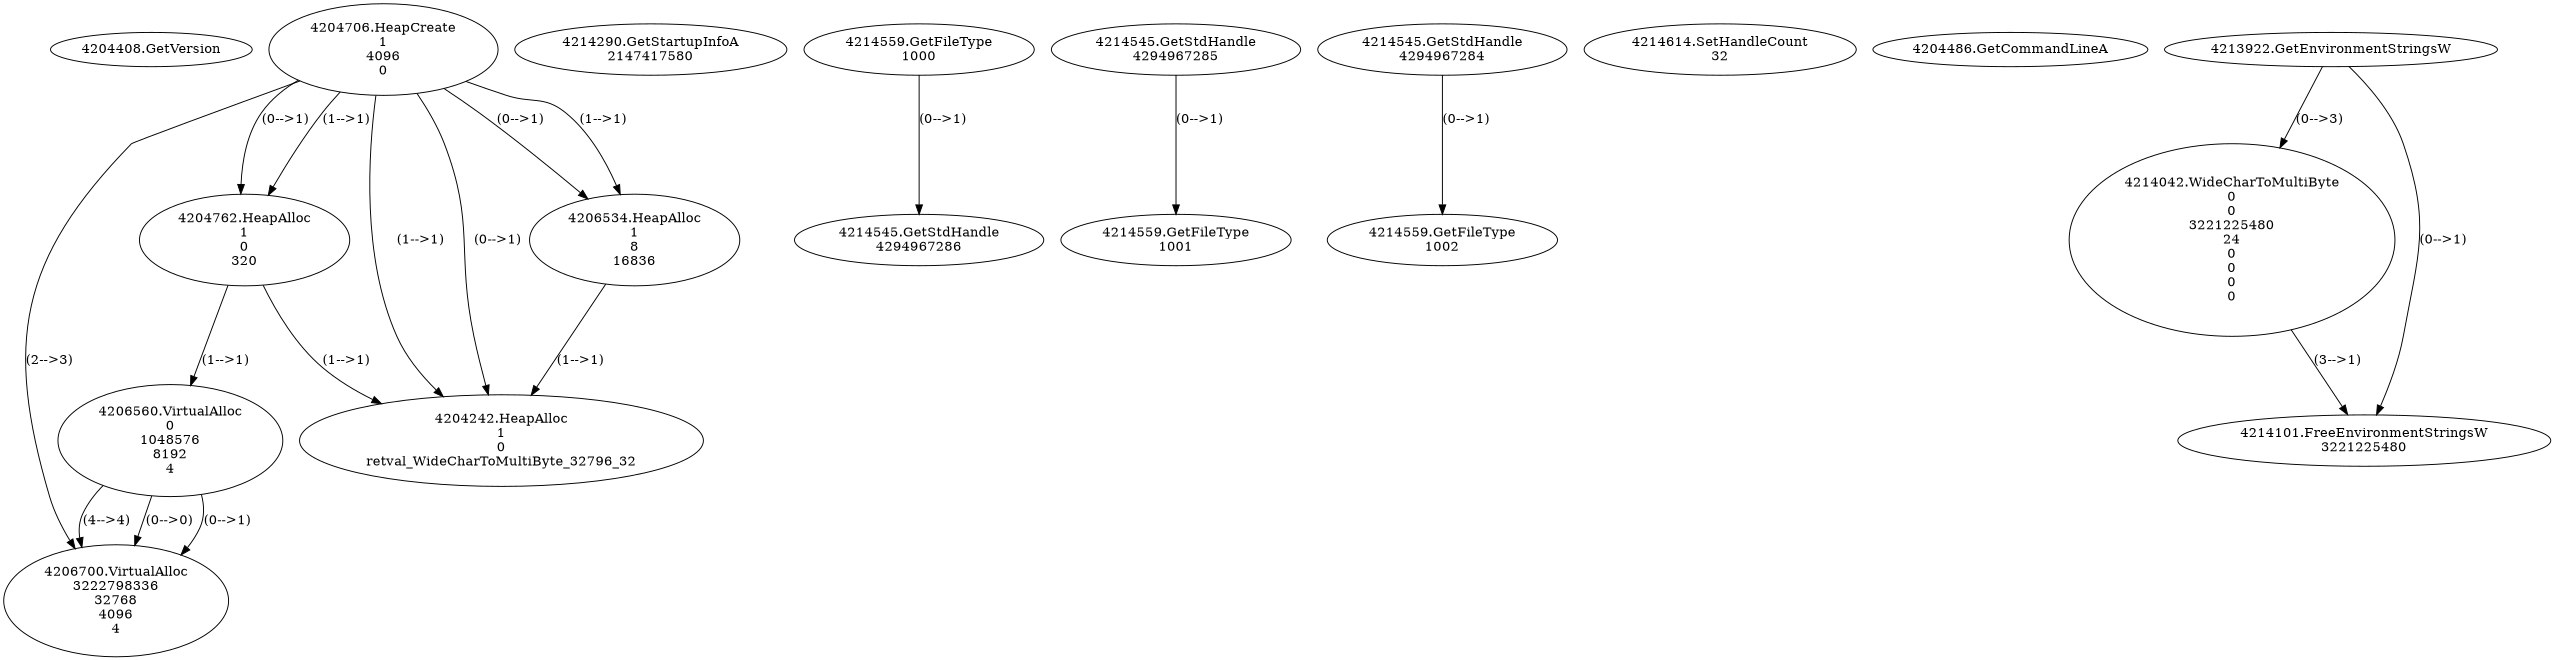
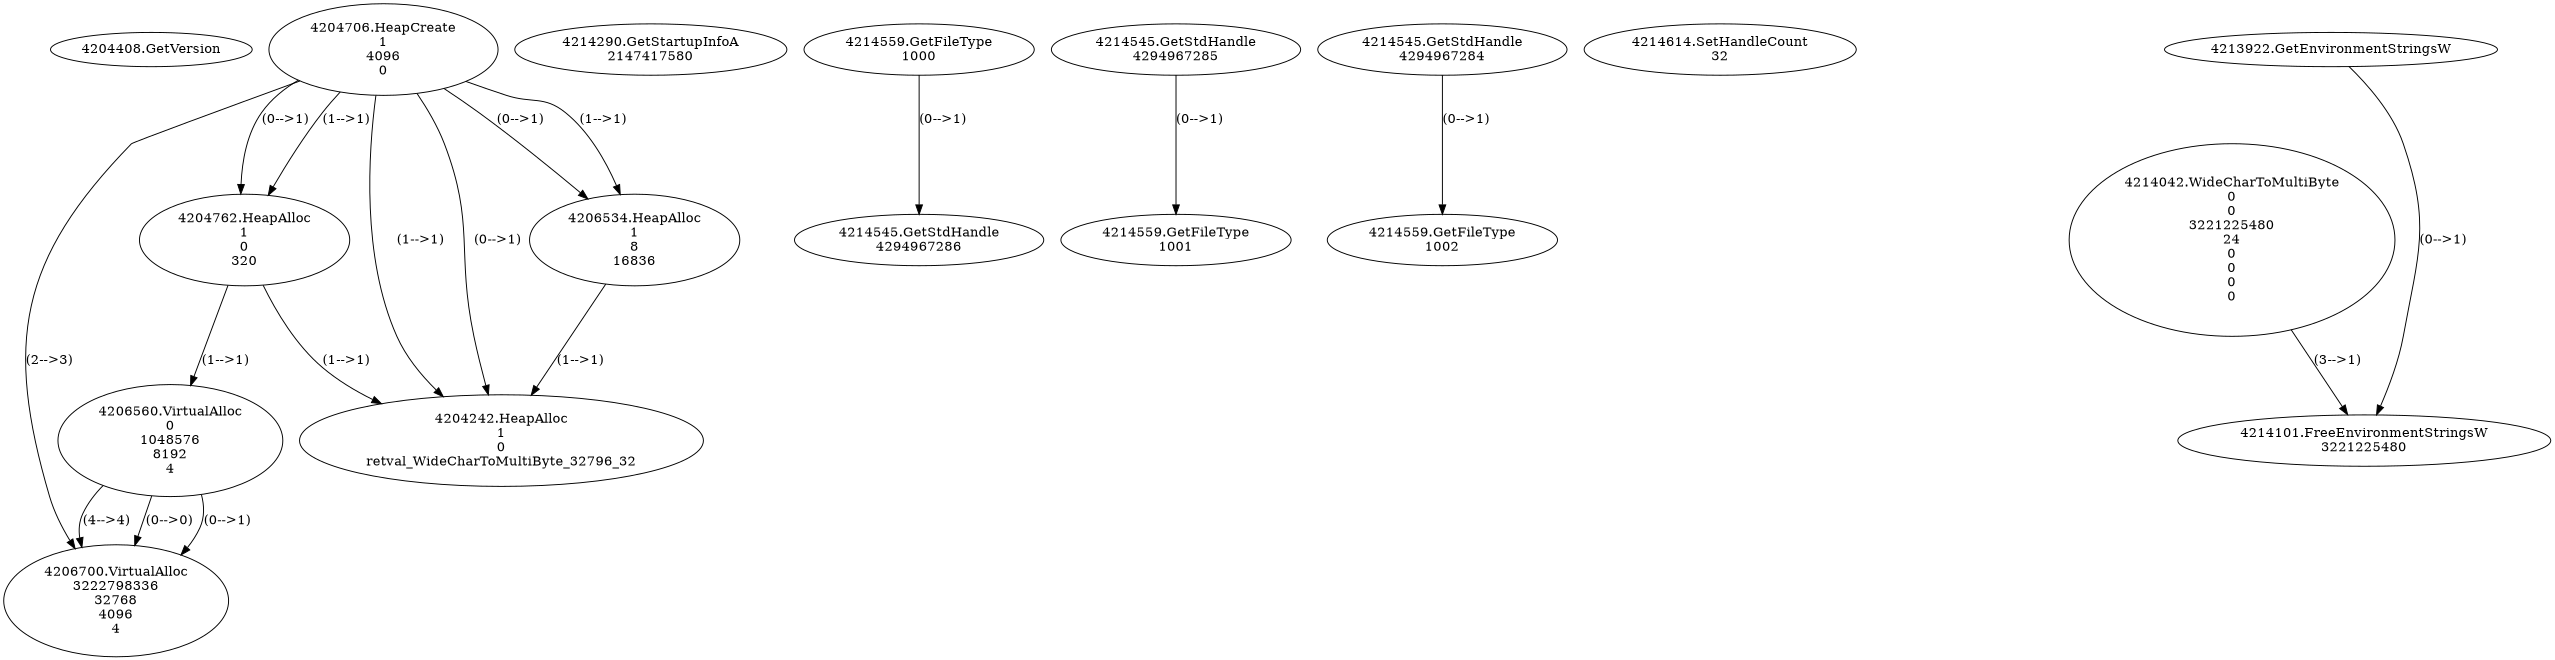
(2010, 50) -> none
(2303, 103) -> none
